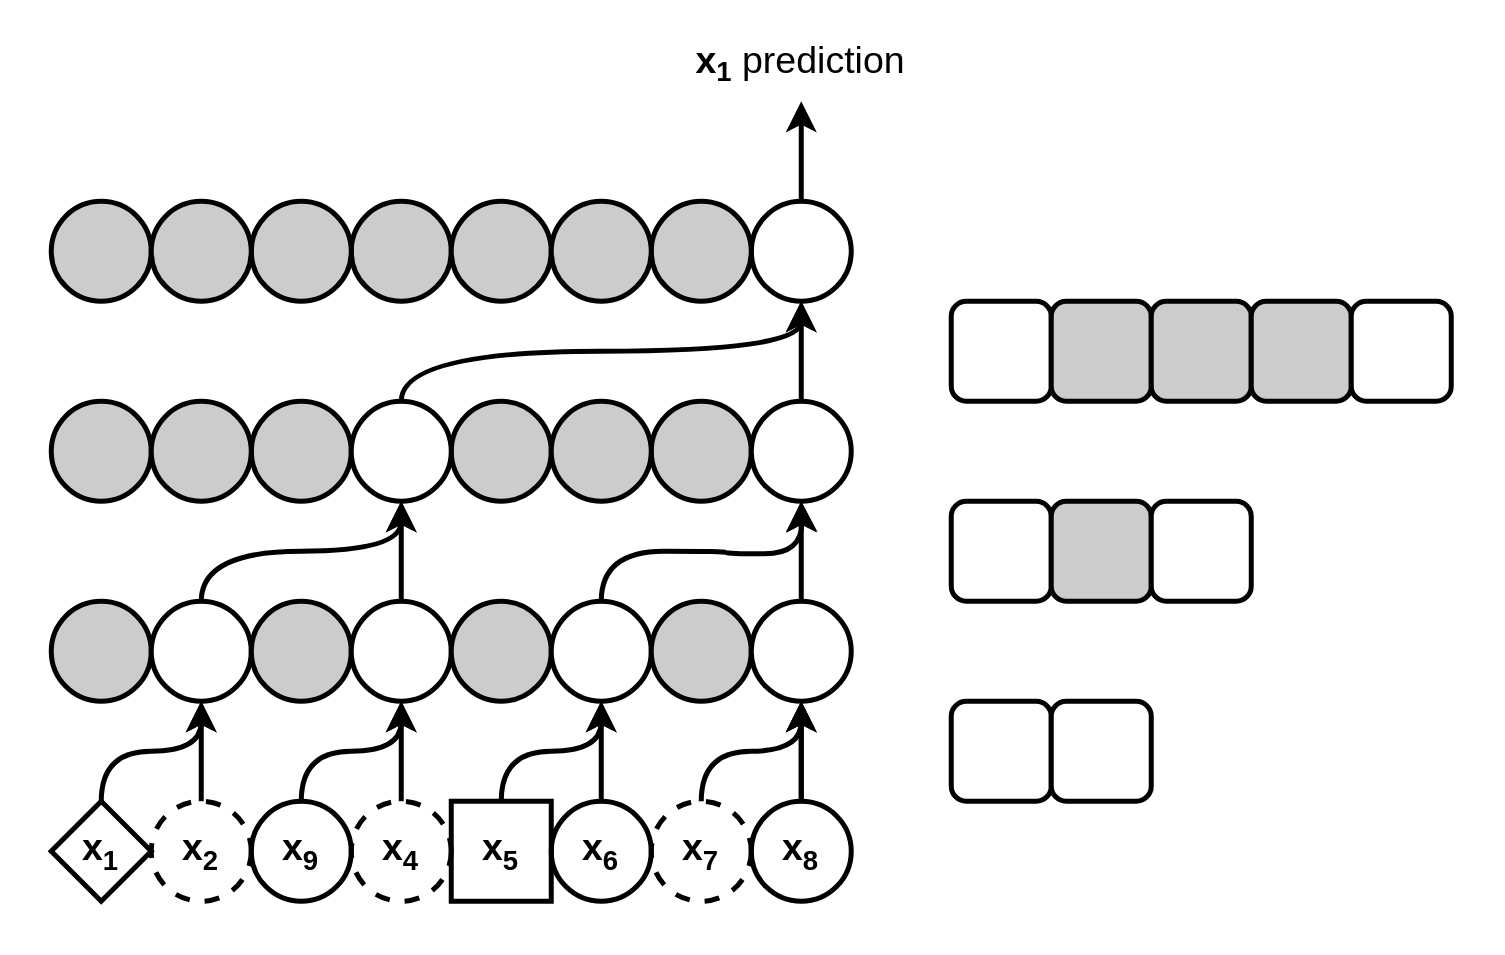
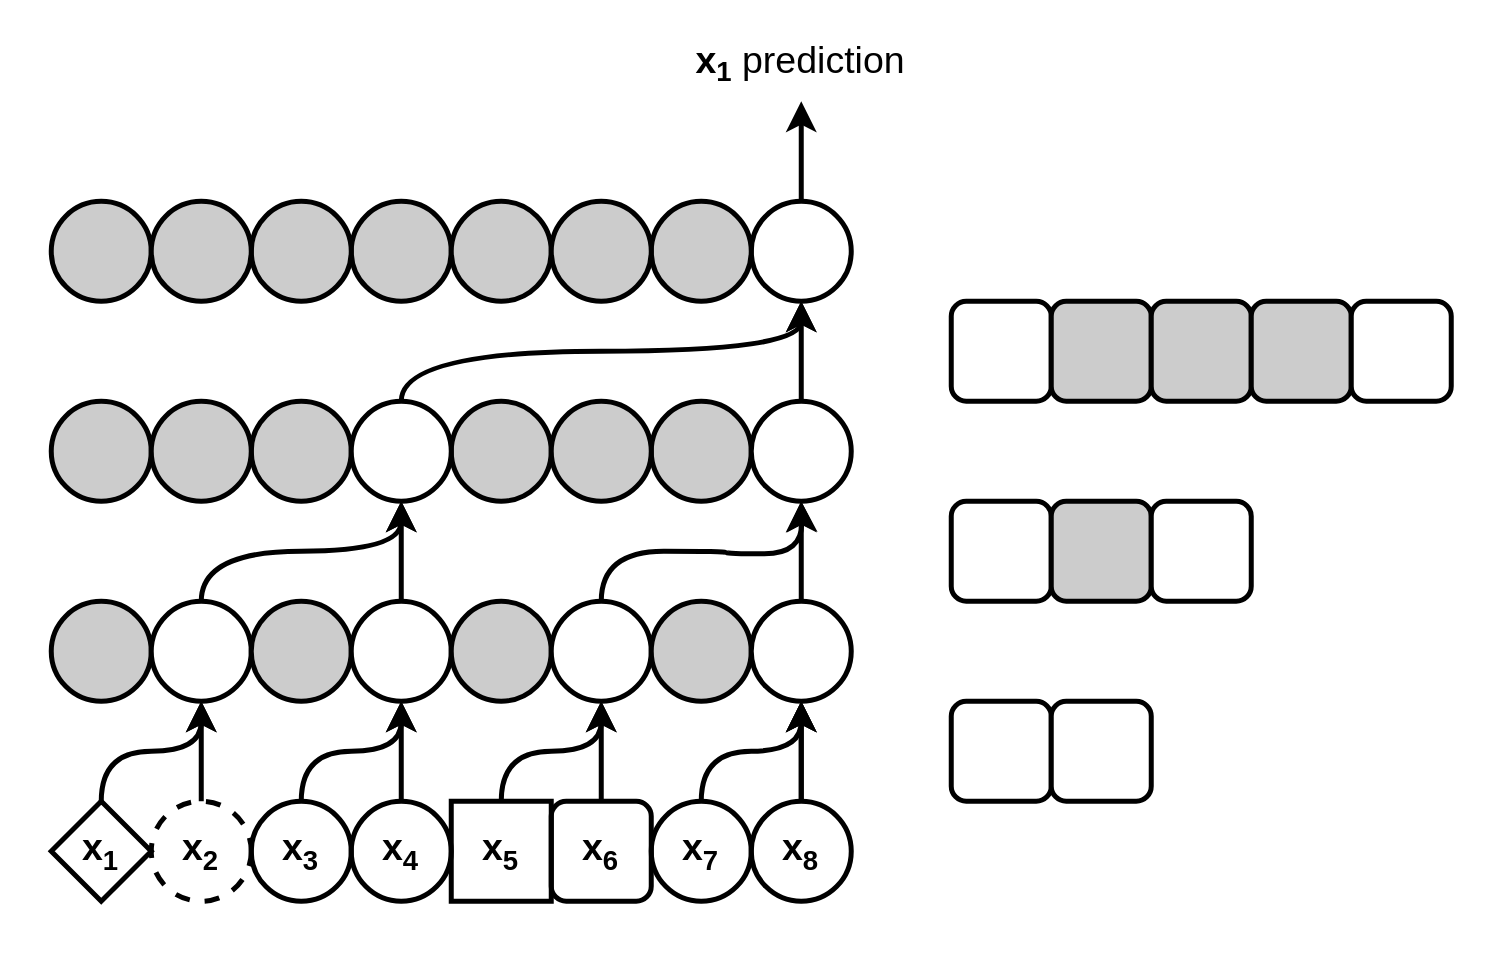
(301, 851) -> (301, 851)
(401, 851) -> (401, 851)
(601, 851) -> (601, 851)
(701, 851) -> (701, 851)
